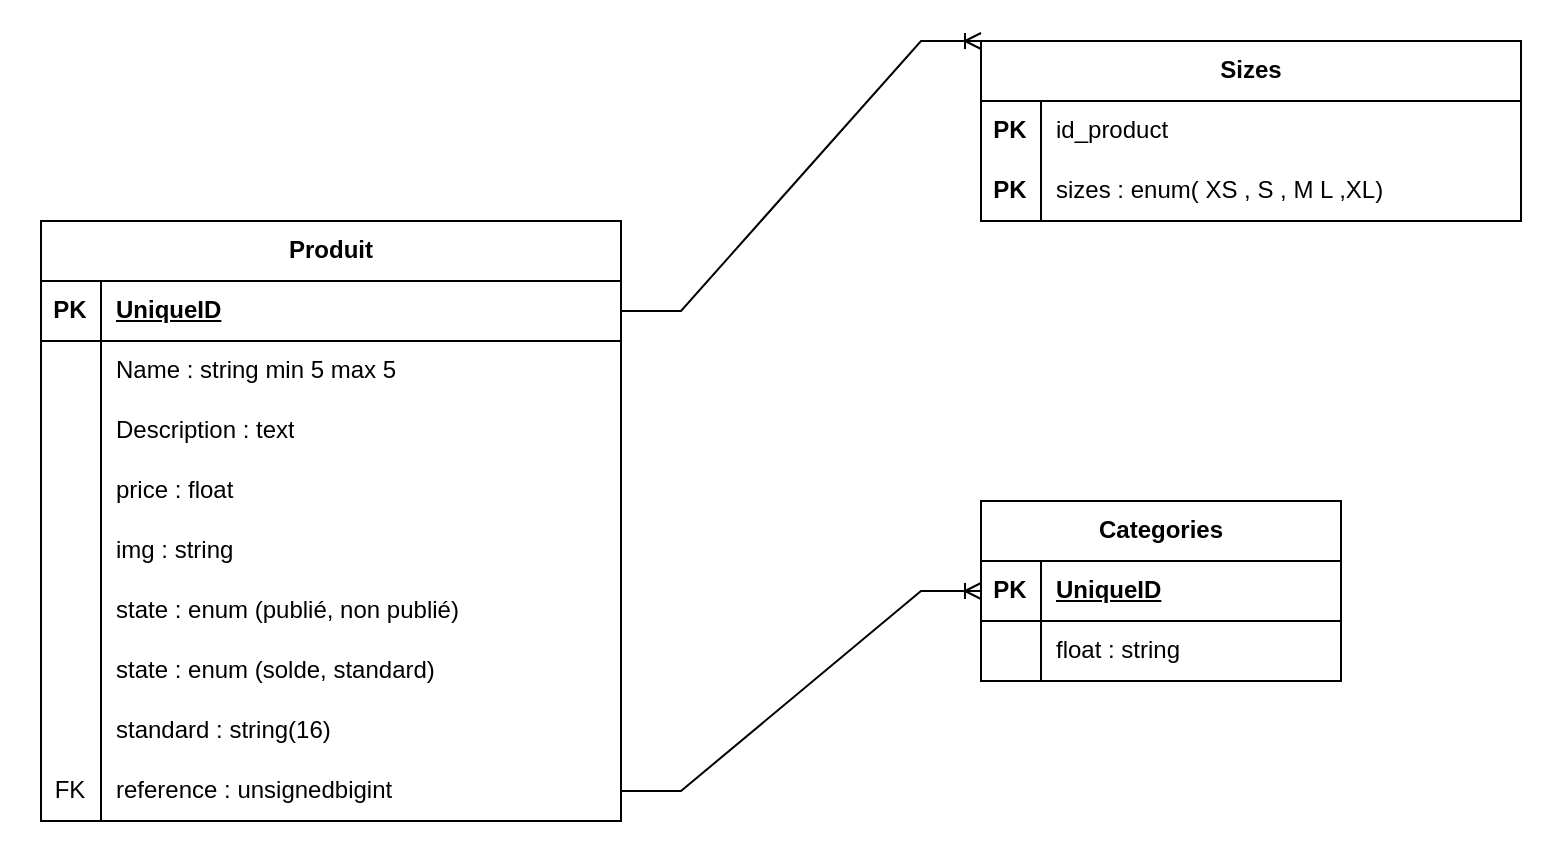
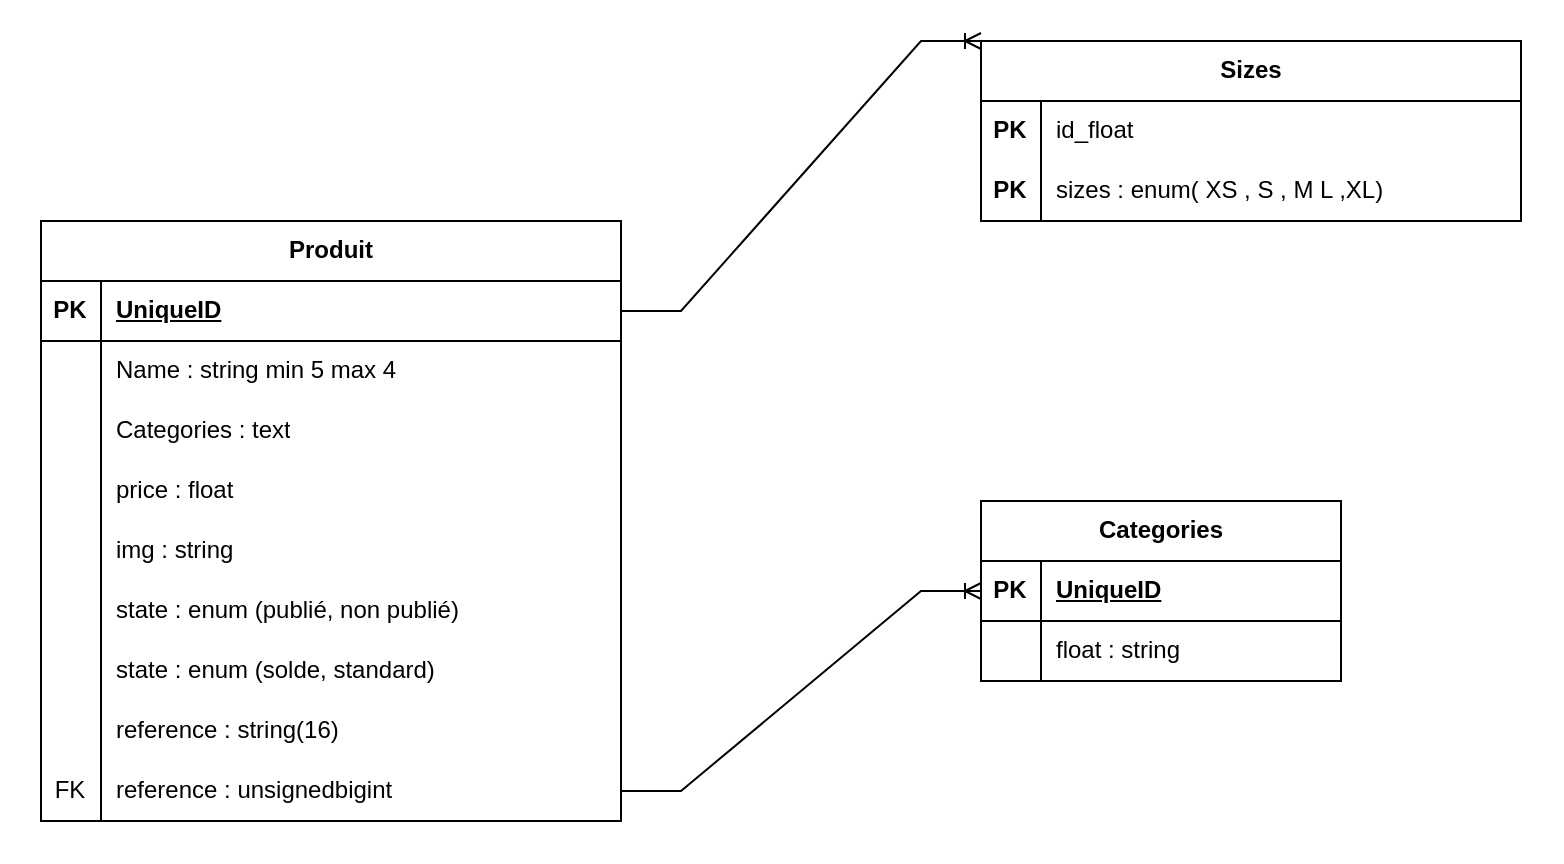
(1121, 131) -> (1105, 131)
(257, 371) -> (257, 371)
(222, 431) -> (219, 431)
(246, 731) -> (252, 731)
